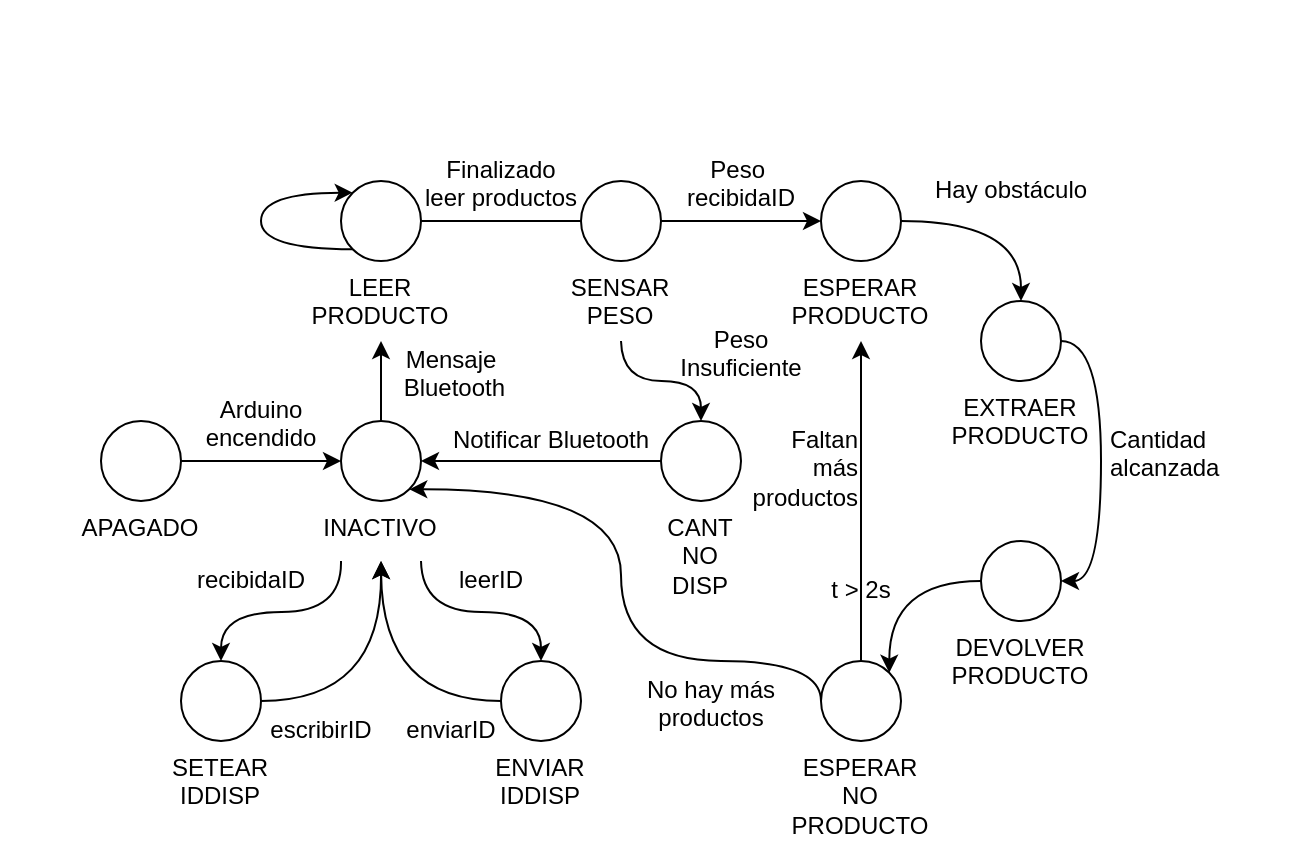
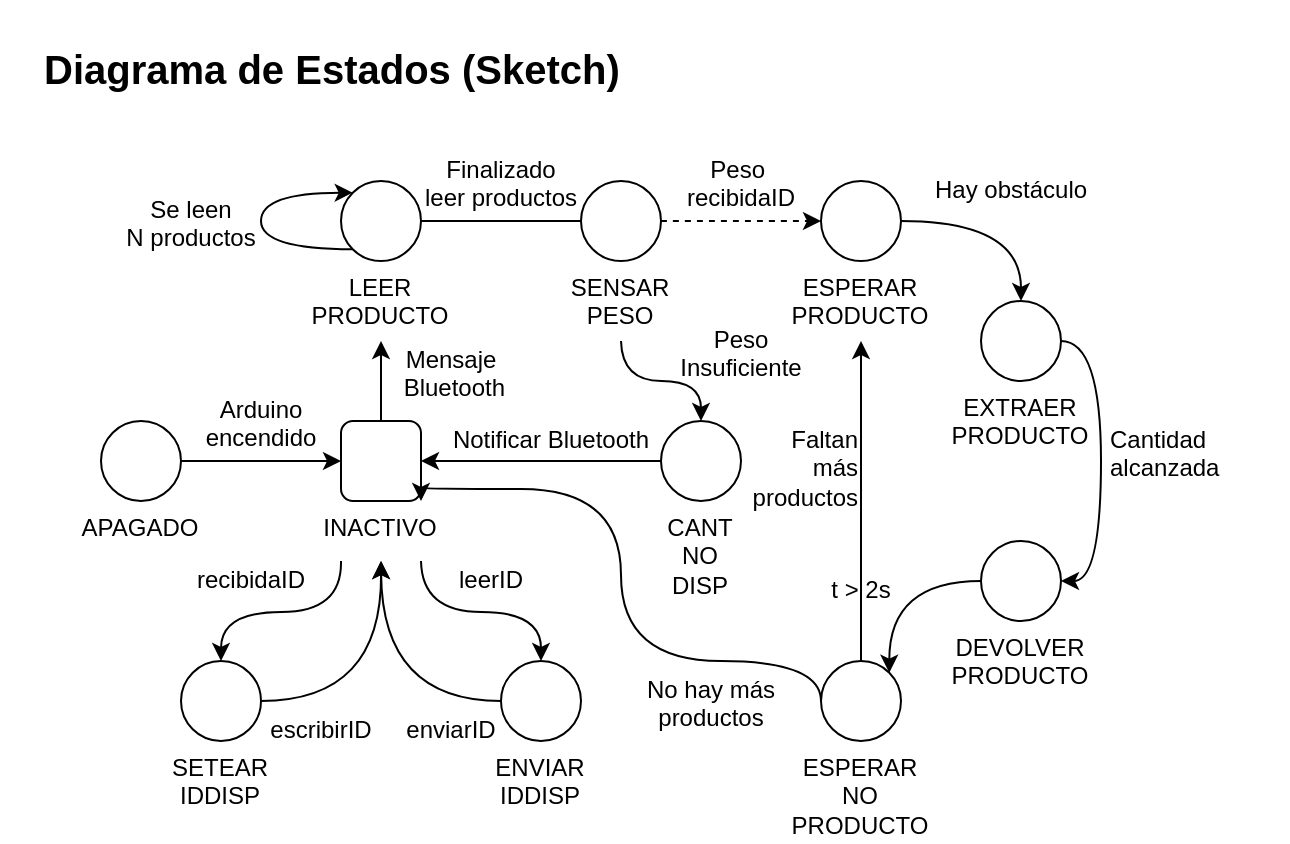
none -> (331, 71)
none -> (191, 221)
(734, 221) -> (734, 221)
(381, 461) -> (381, 461)
